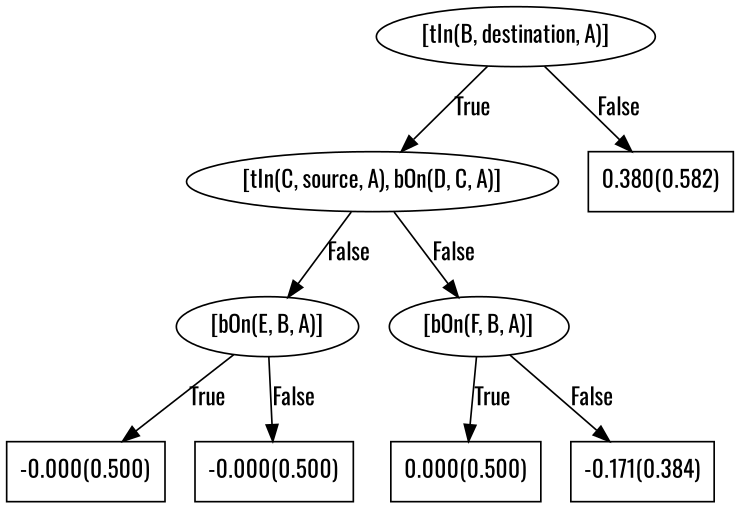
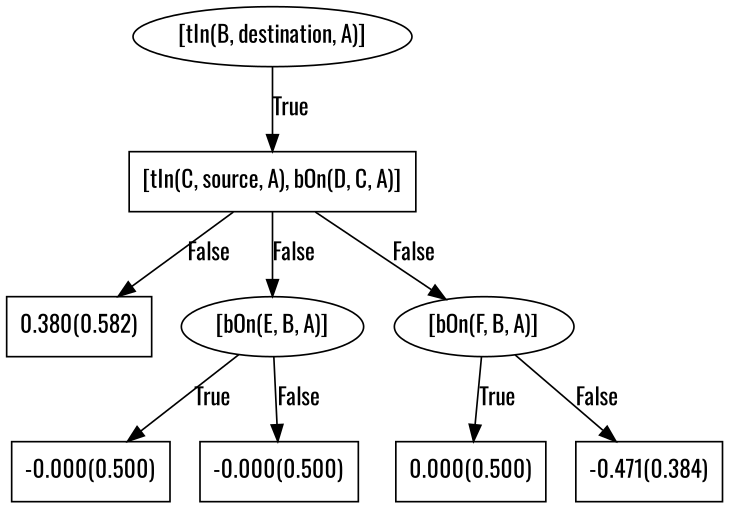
(582, 103) -> (183, 249)
(372, 182) -> (272, 182)
(642, 472) -> (649, 472)
